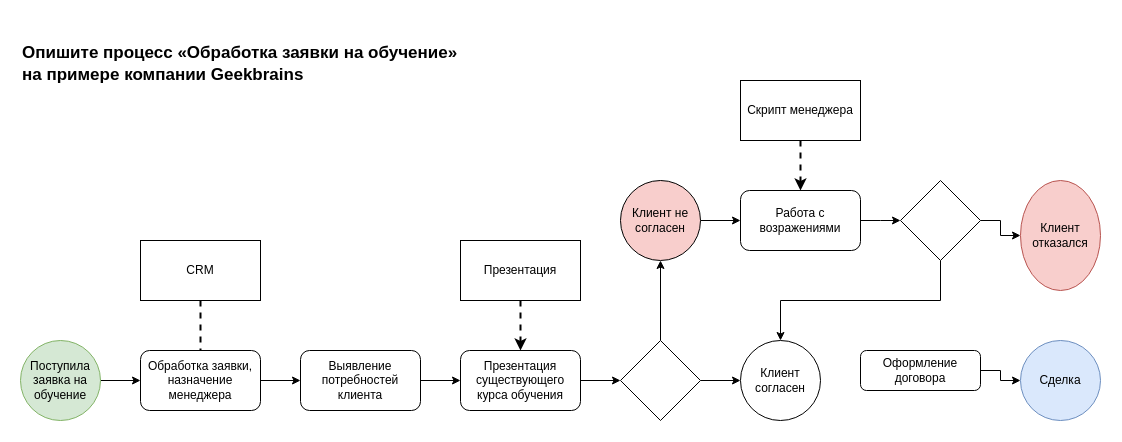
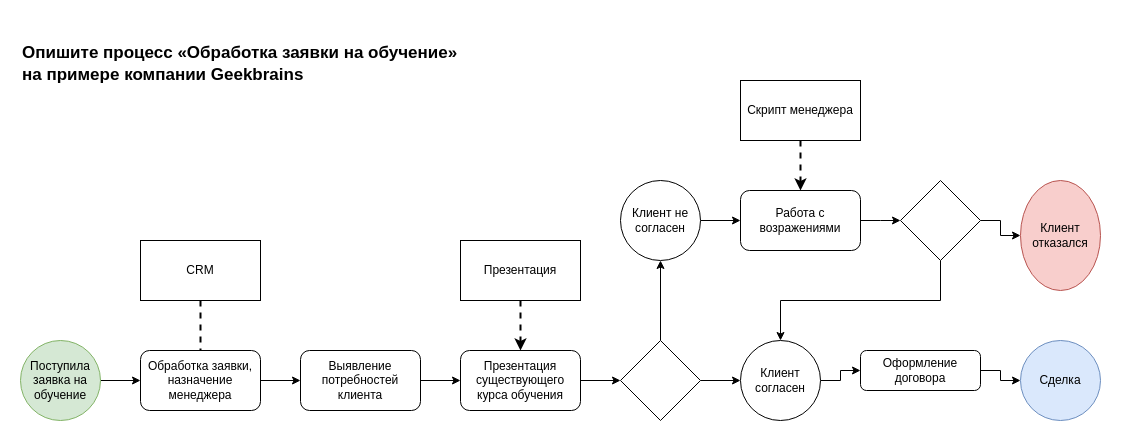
(661, 221) -> (661, 221)
none -> (841, 380)
